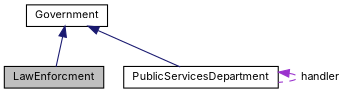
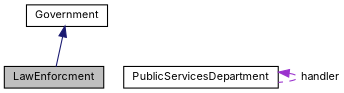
(139, 49) -> none
